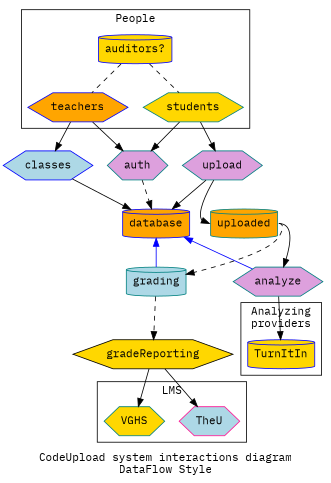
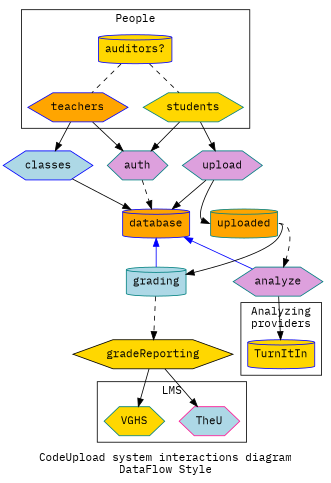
(290, 238) -> (290, 238)
(246, 257) -> (246, 257)
